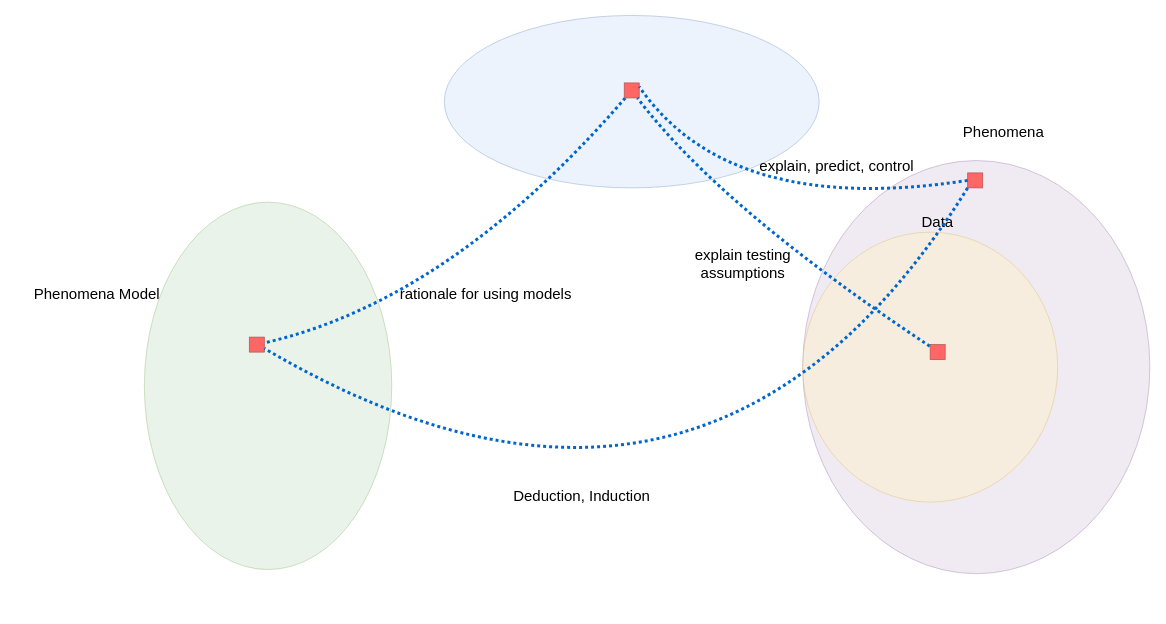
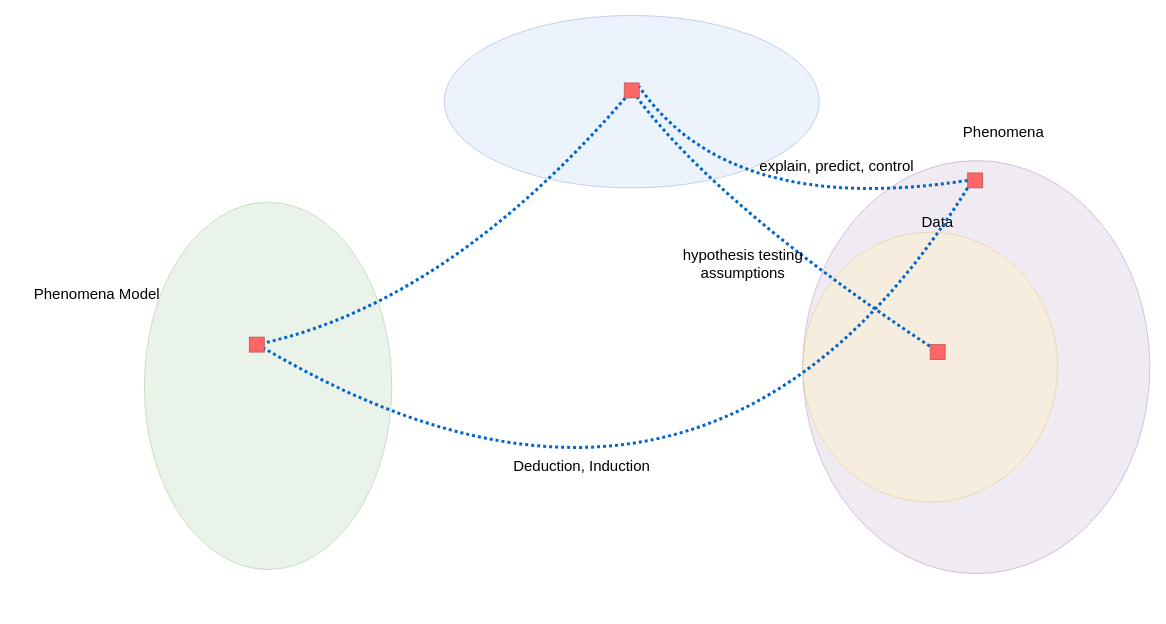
(743, 263) -> (743, 263)
(486, 293) -> none
(582, 495) -> (582, 465)
